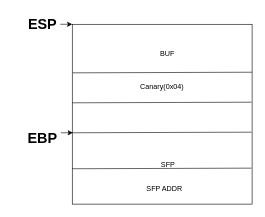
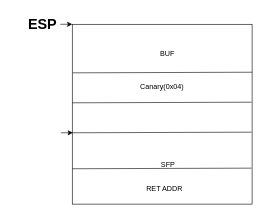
(42, 138) -> none
(165, 189) -> (165, 189)
